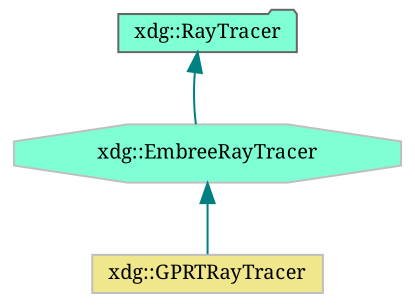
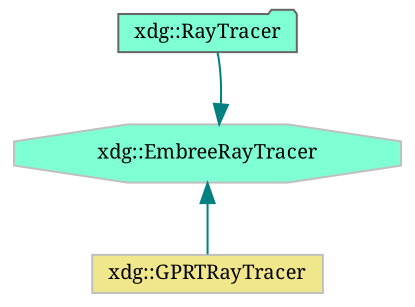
(194, 98) -> (221, 78)
